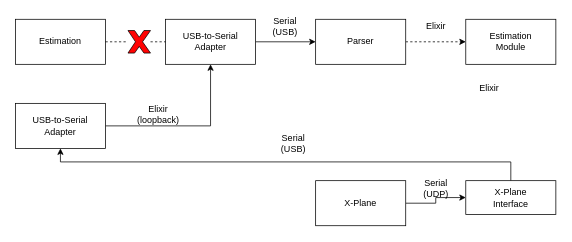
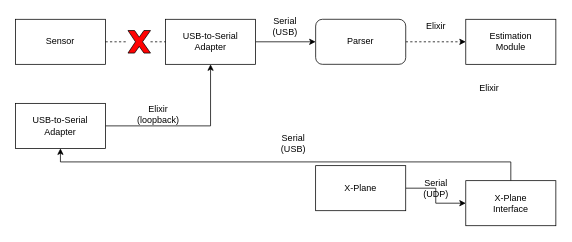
(60, 42) -> (60, 42)
(360, 42) -> (360, 42)
(510, 197) -> (510, 203)
(360, 203) -> (360, 188)
